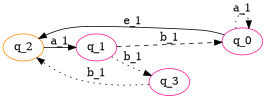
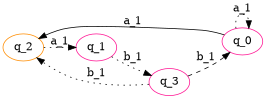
(133, 21) -> (133, 21)
(166, 45) -> (207, 68)
(56, 47) -> (56, 47)
